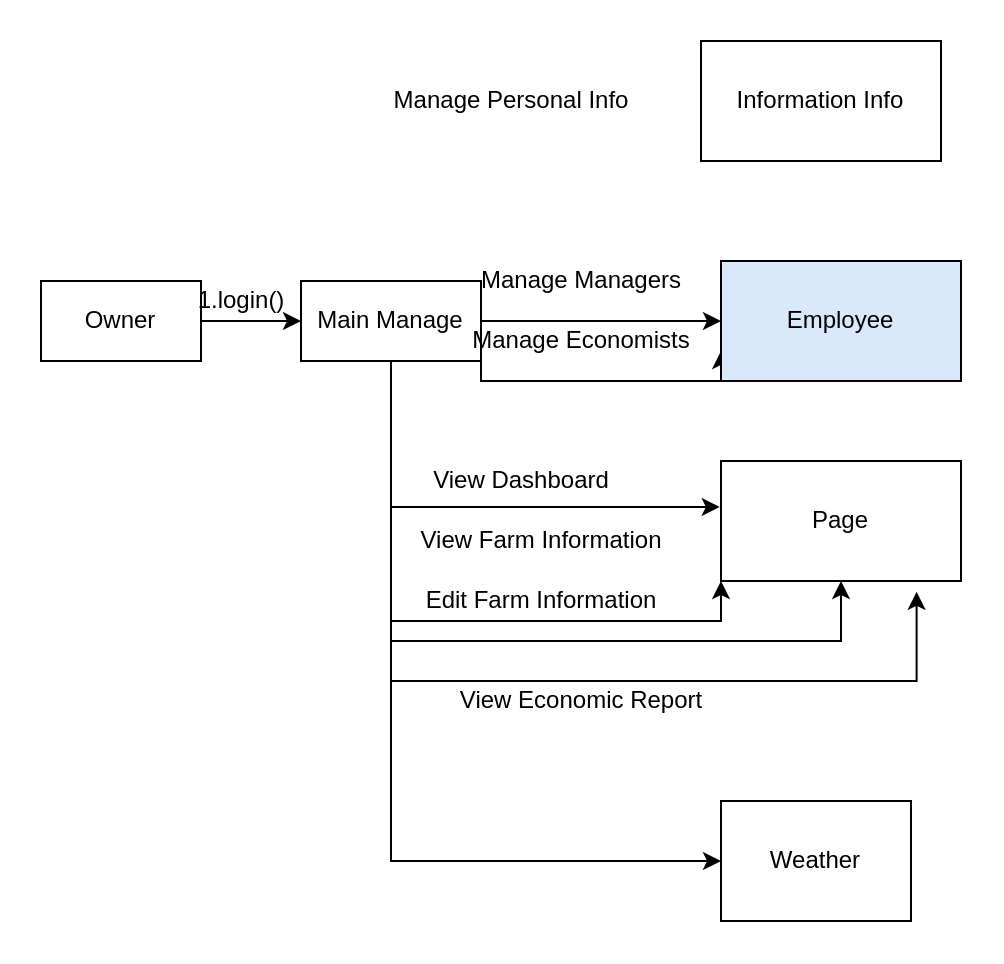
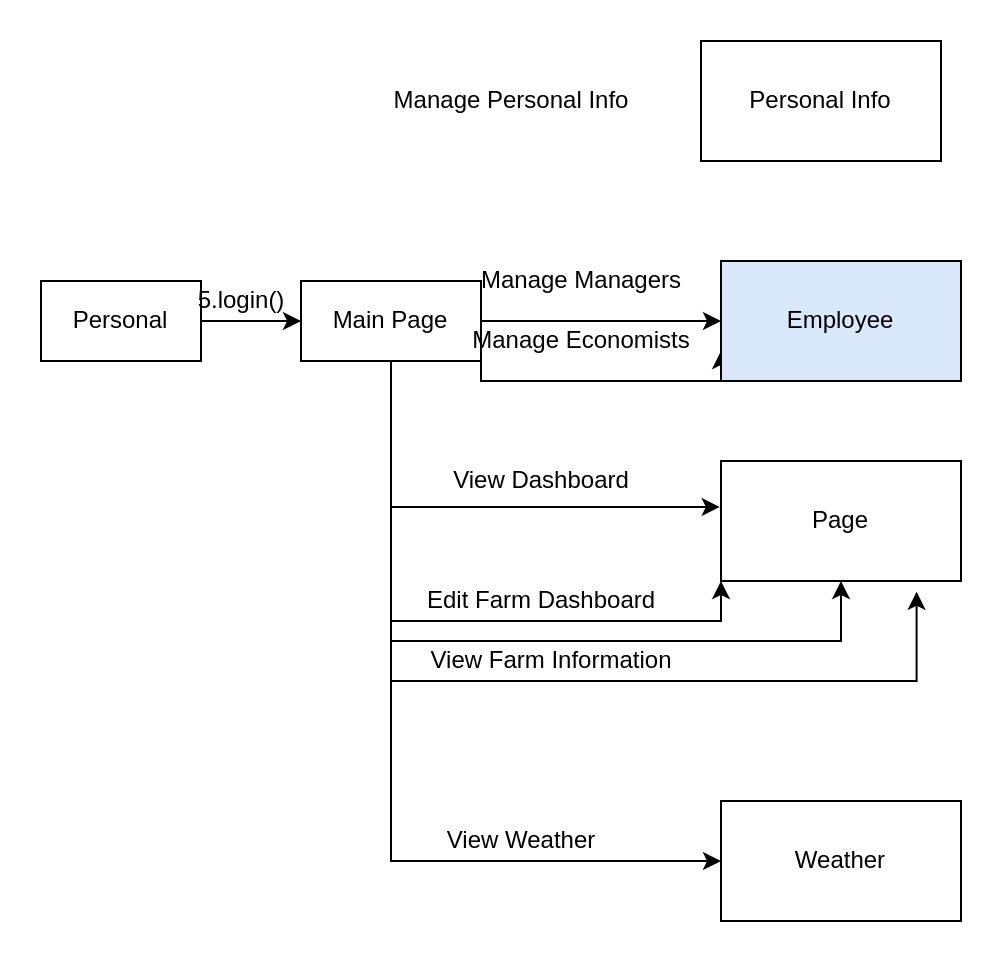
(821, 101) -> (821, 101)
(242, 301) -> (242, 301)
(121, 321) -> (121, 321)
(391, 321) -> (391, 321)
(521, 481) -> (541, 481)
(541, 541) -> (551, 661)
(542, 601) -> (542, 601)
(581, 701) -> none
none -> (521, 841)
(816, 861) -> (841, 861)
